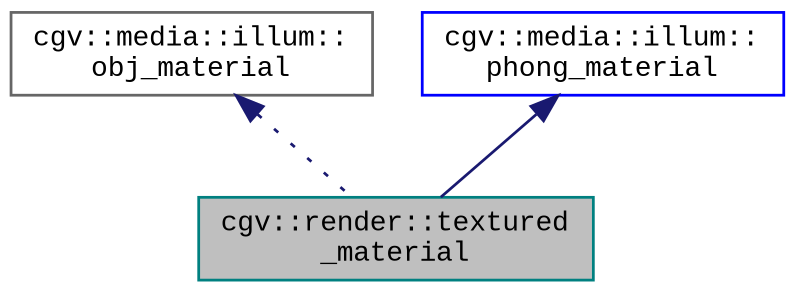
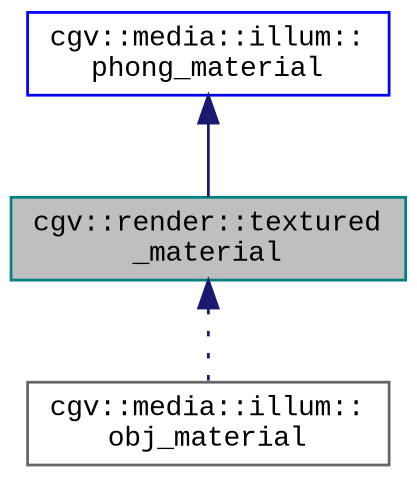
(305, 156) -> (208, 345)
